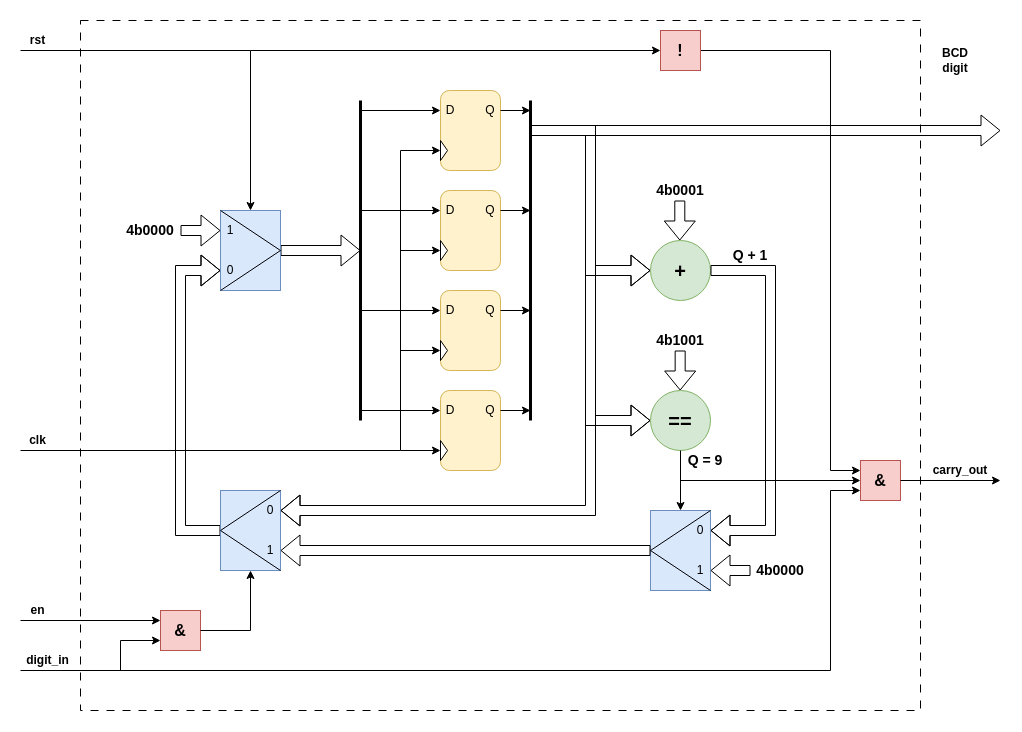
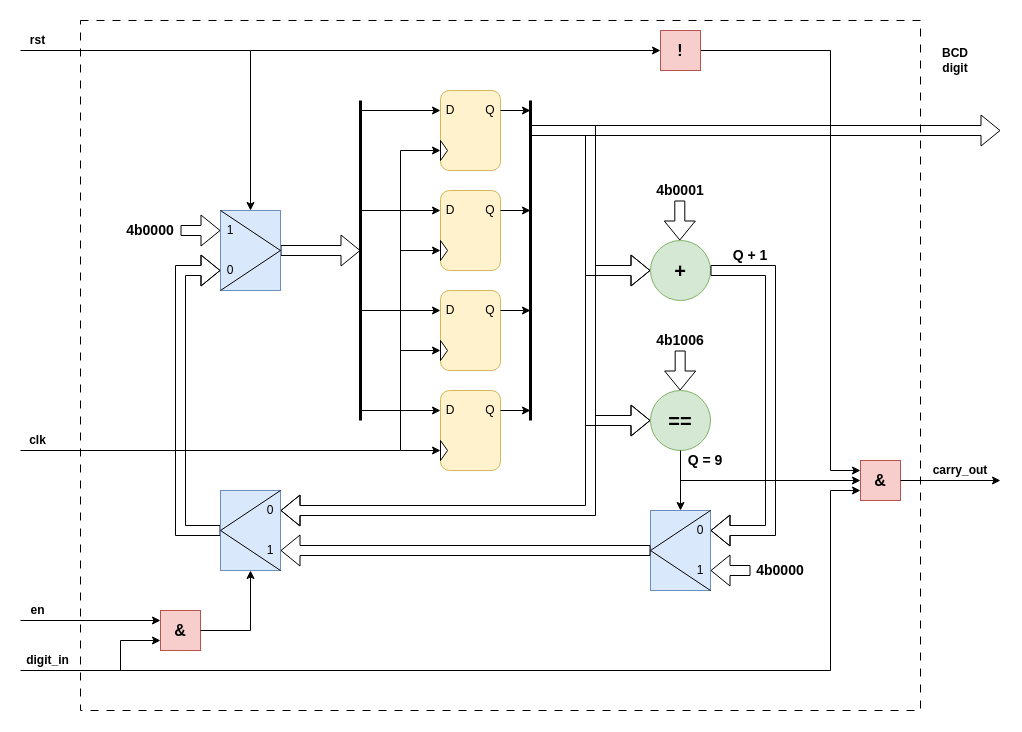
(681, 341) -> (681, 341)
